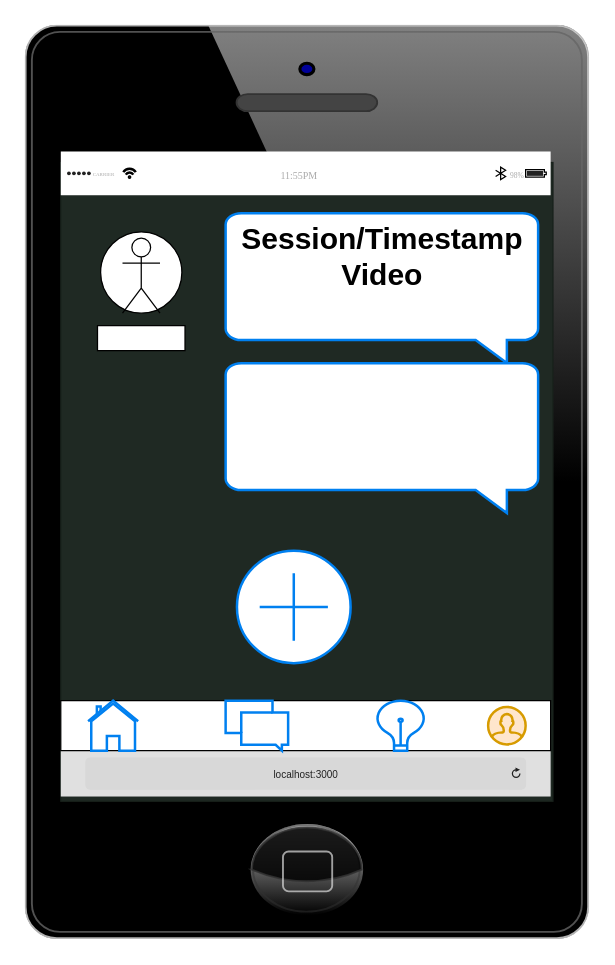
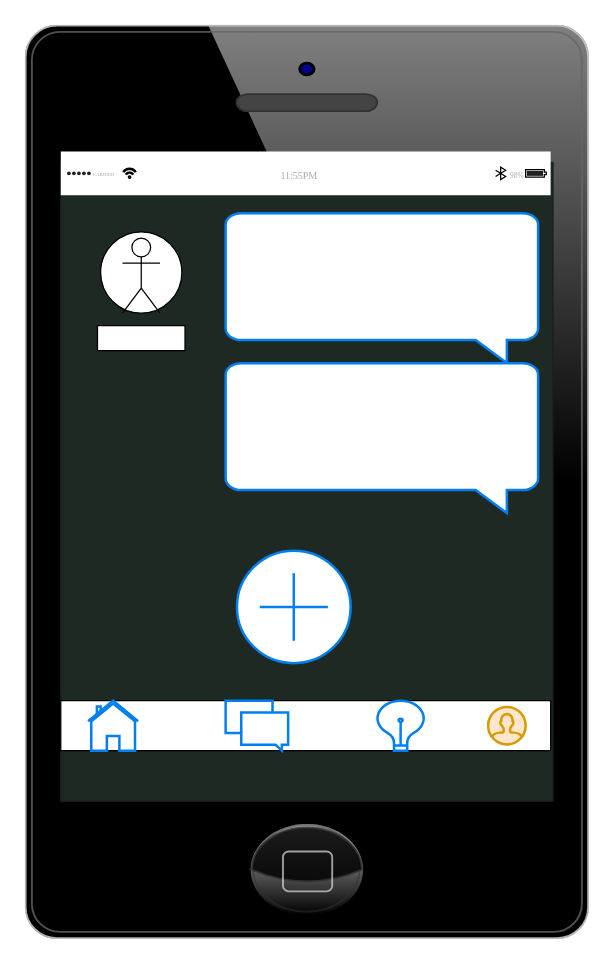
(382, 257) -> none
(306, 774) -> none
